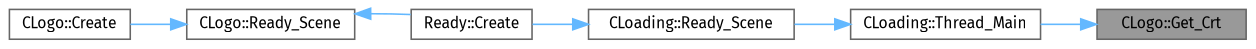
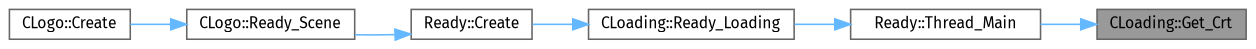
(391, 14) -> (375, 35)
(691, 24) -> (691, 24)
(946, 24) -> (946, 24)
(1172, 24) -> (1172, 24)
